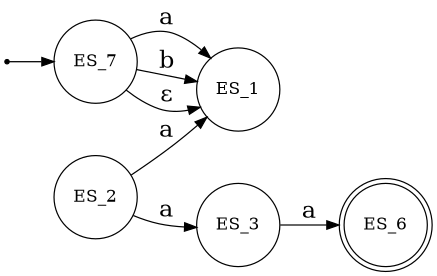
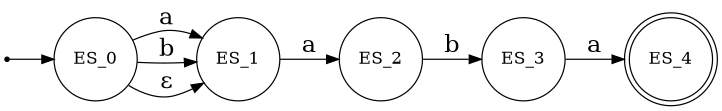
(96, 62) -> (96, 59)
(165, 151) -> (303, 59)
(167, 210) -> (452, 46)
(386, 225) -> (671, 59)
